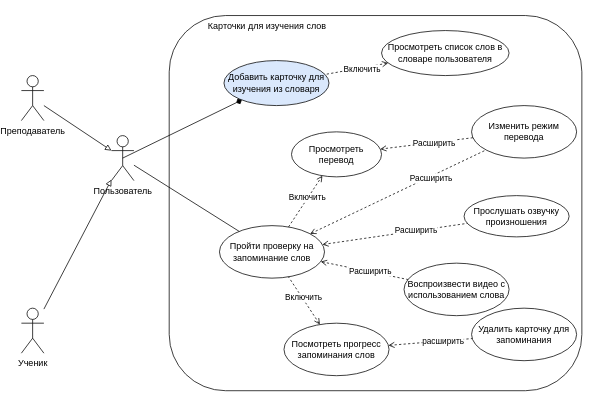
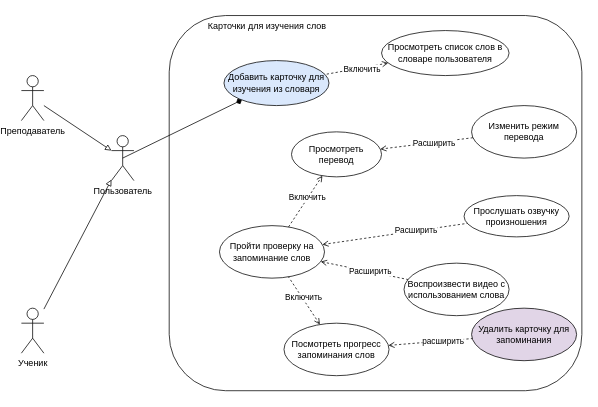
(398, 192) -> none
(186, 198) -> none
(524, 334) -> (524, 334)
